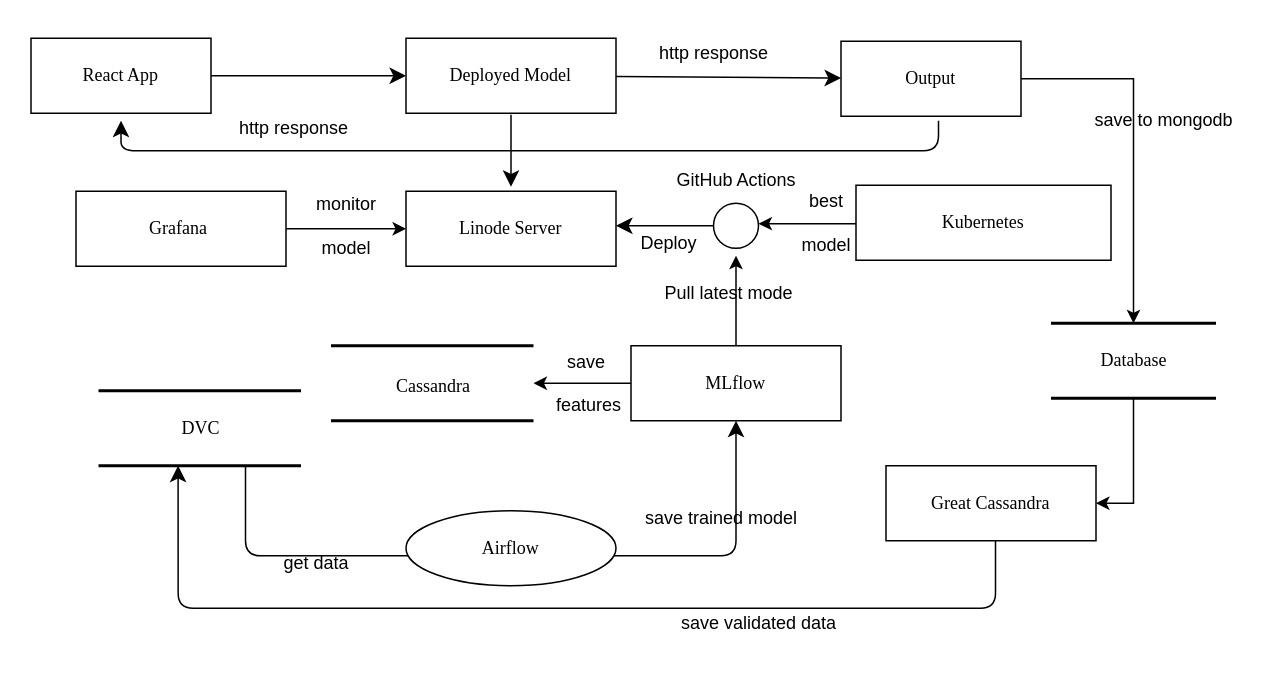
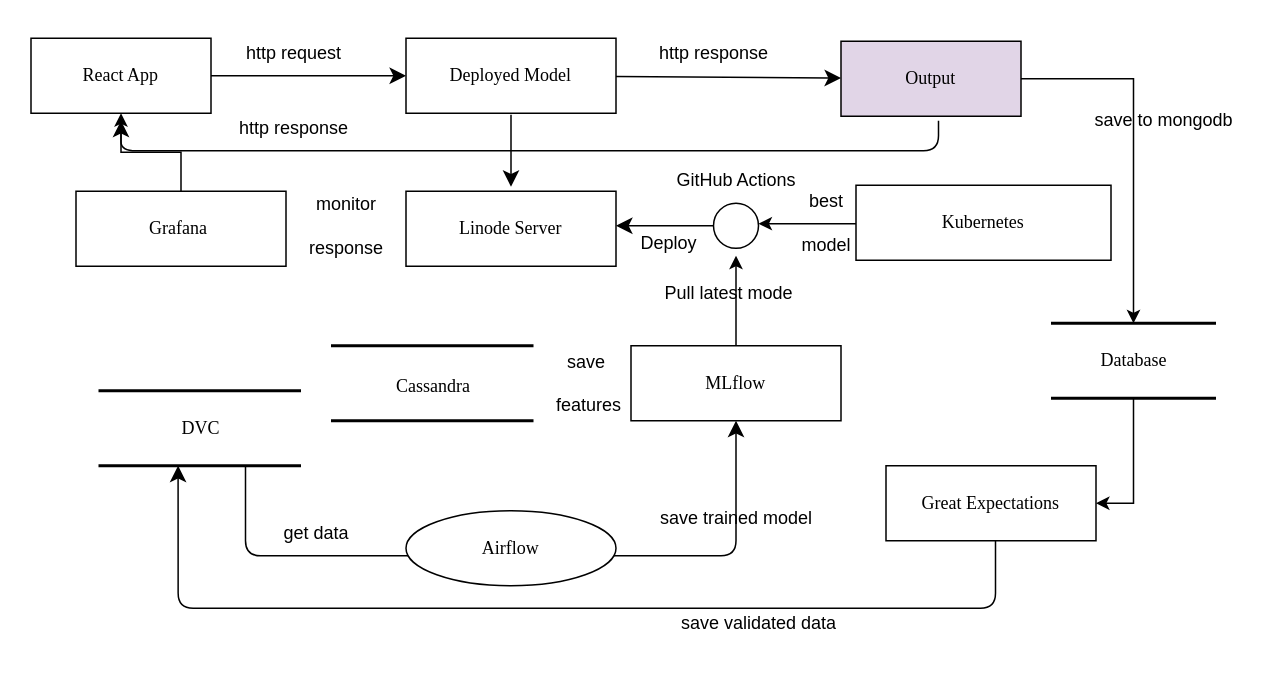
none -> (293, 53)
(931, 79) -> (931, 79)
(347, 226) -> (347, 226)
(341, 229) -> (168, 152)
(587, 383) -> none
(991, 503) -> (991, 503)
(721, 518) -> (736, 518)
(316, 563) -> (316, 533)
